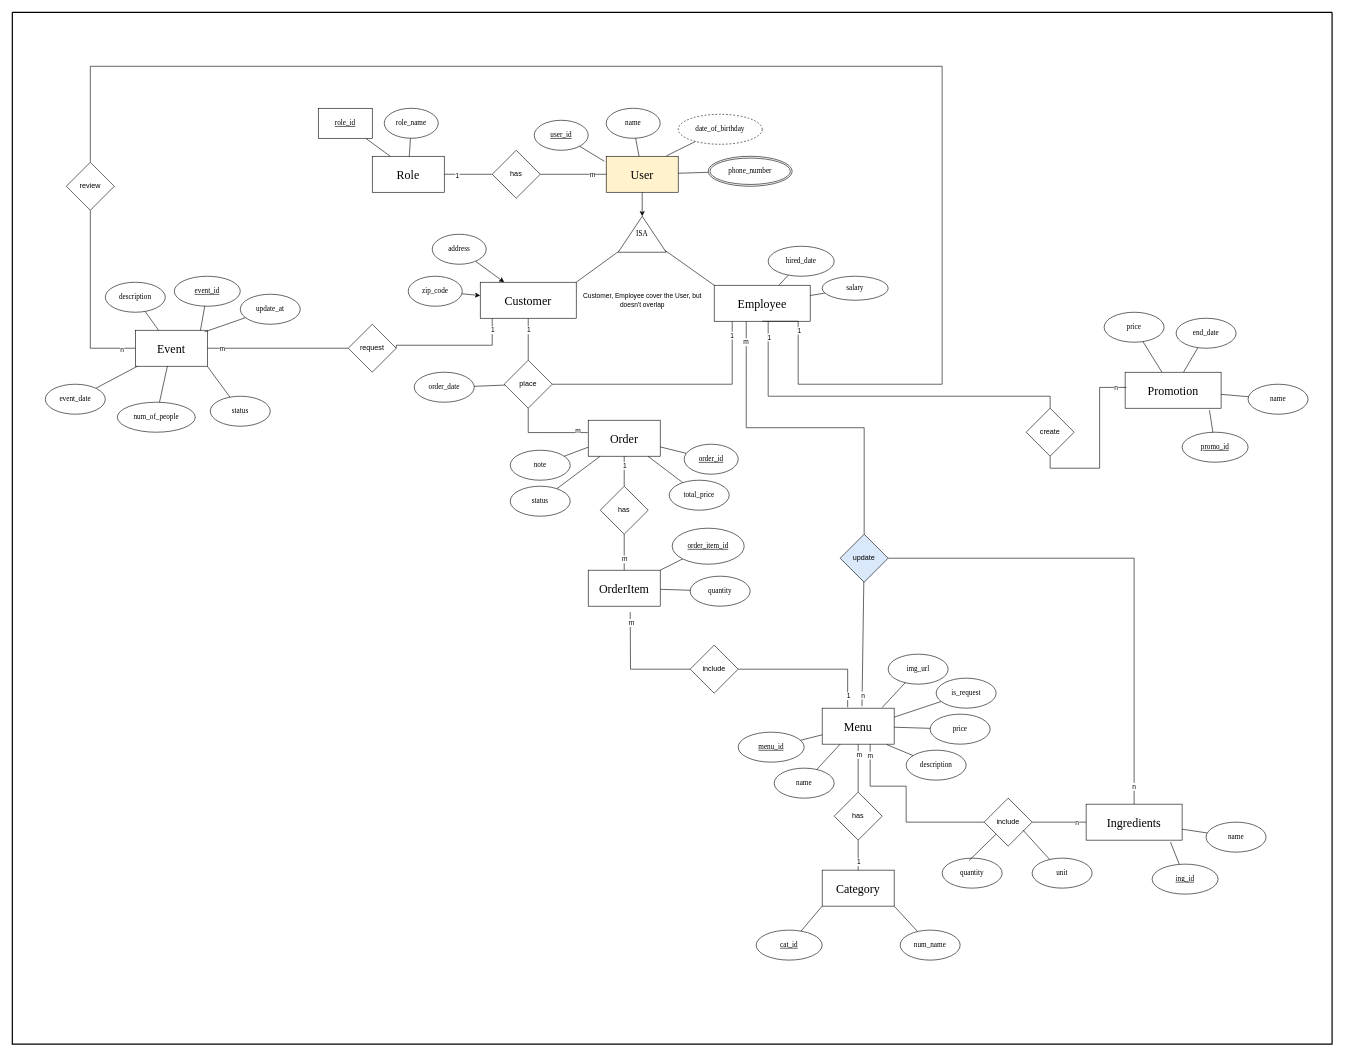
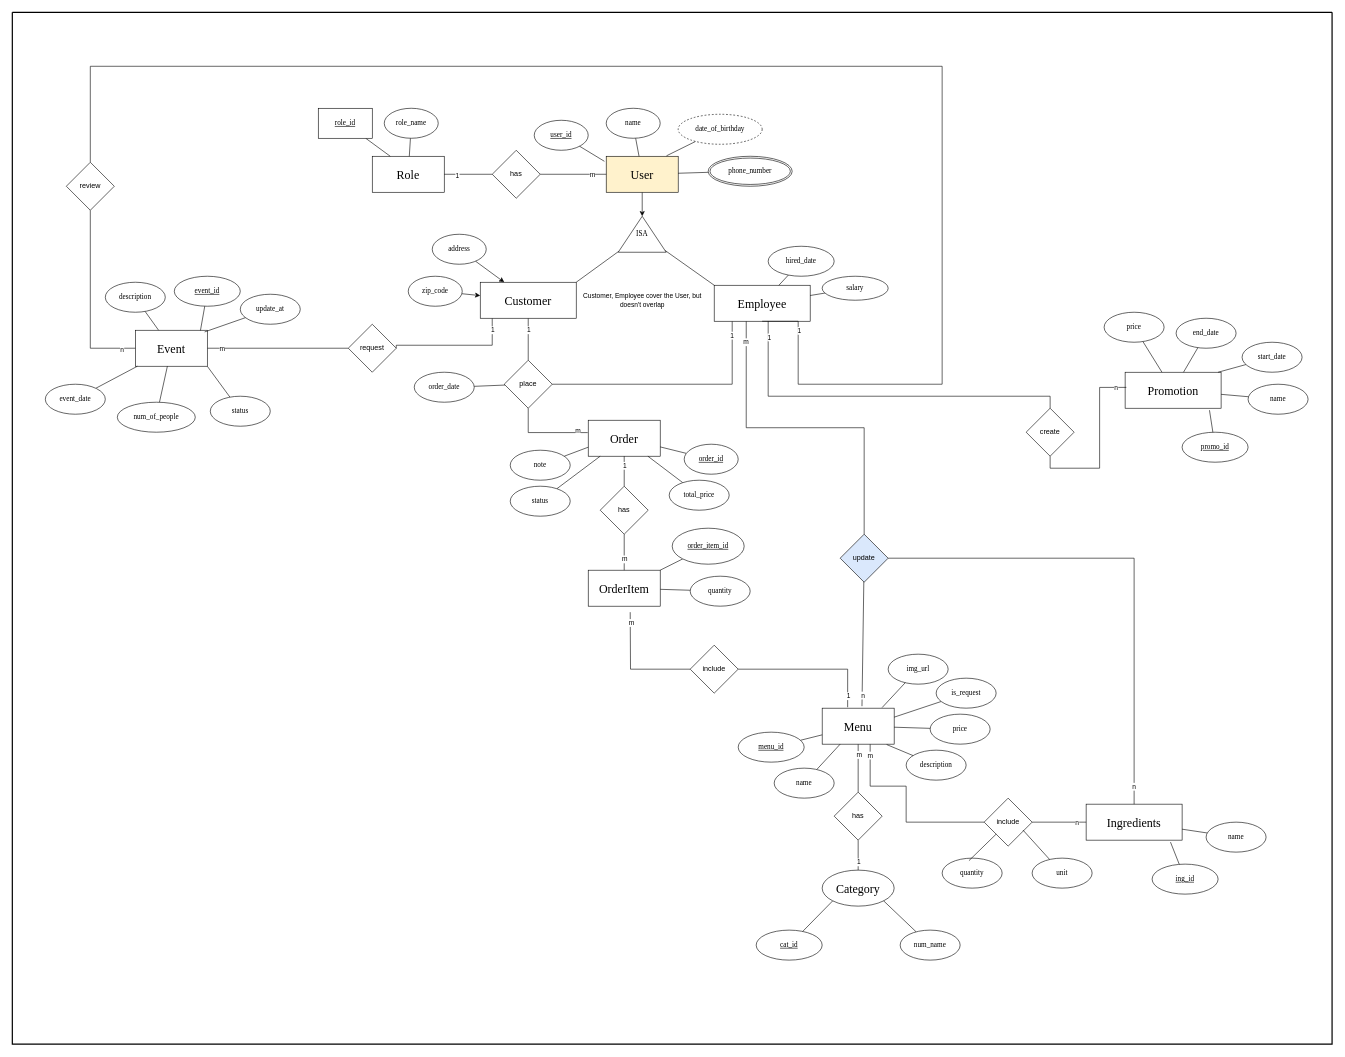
none -> (1272, 357)
none -> (1232, 368)
(858, 888) -> (858, 888)
